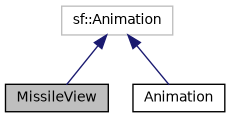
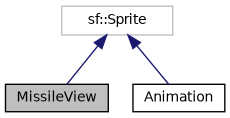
(117, 21) -> (117, 21)
